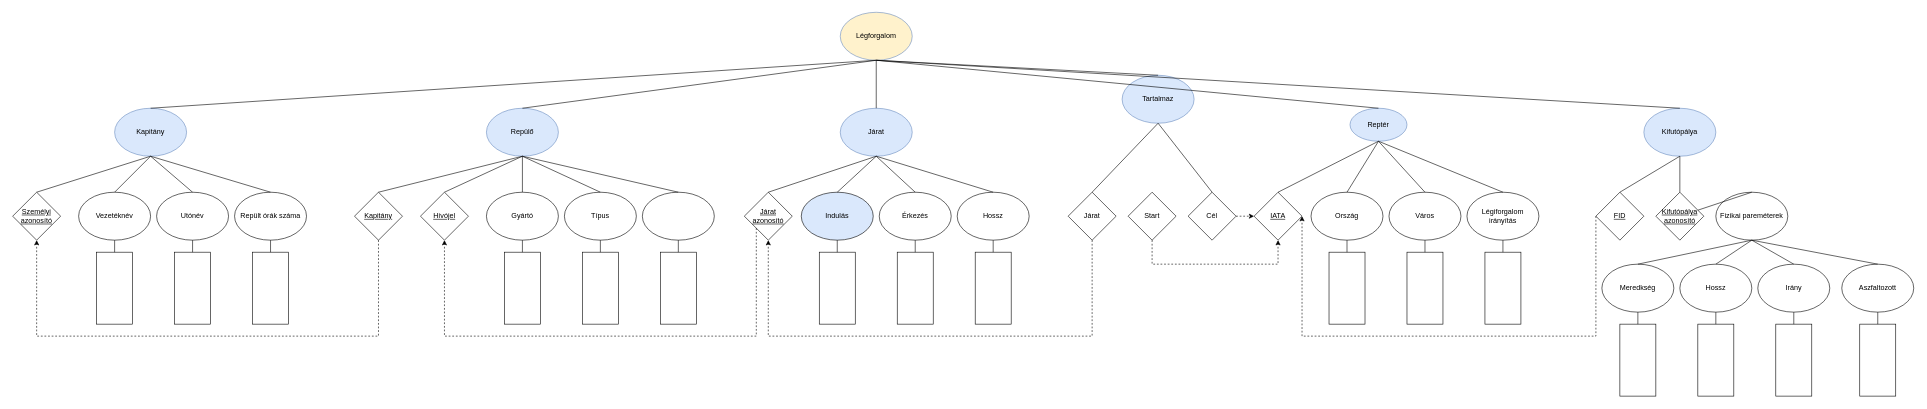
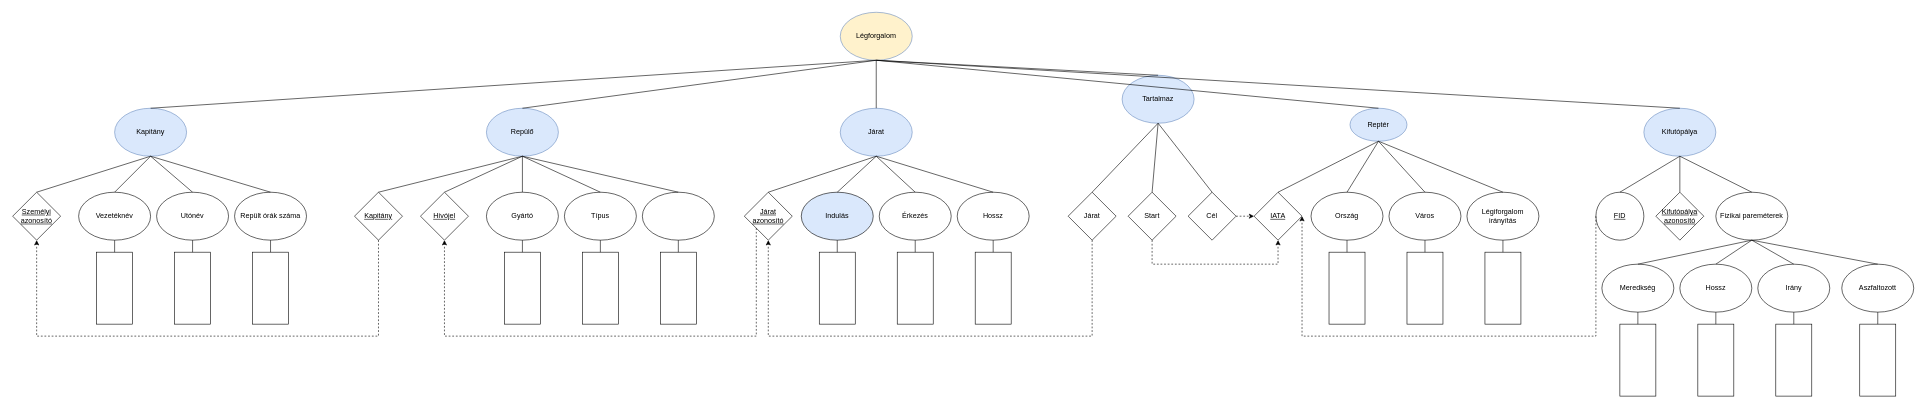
none -> (1155, 159)
(1725, 201) -> (1717, 175)
(1620, 216) -> (1620, 216)
